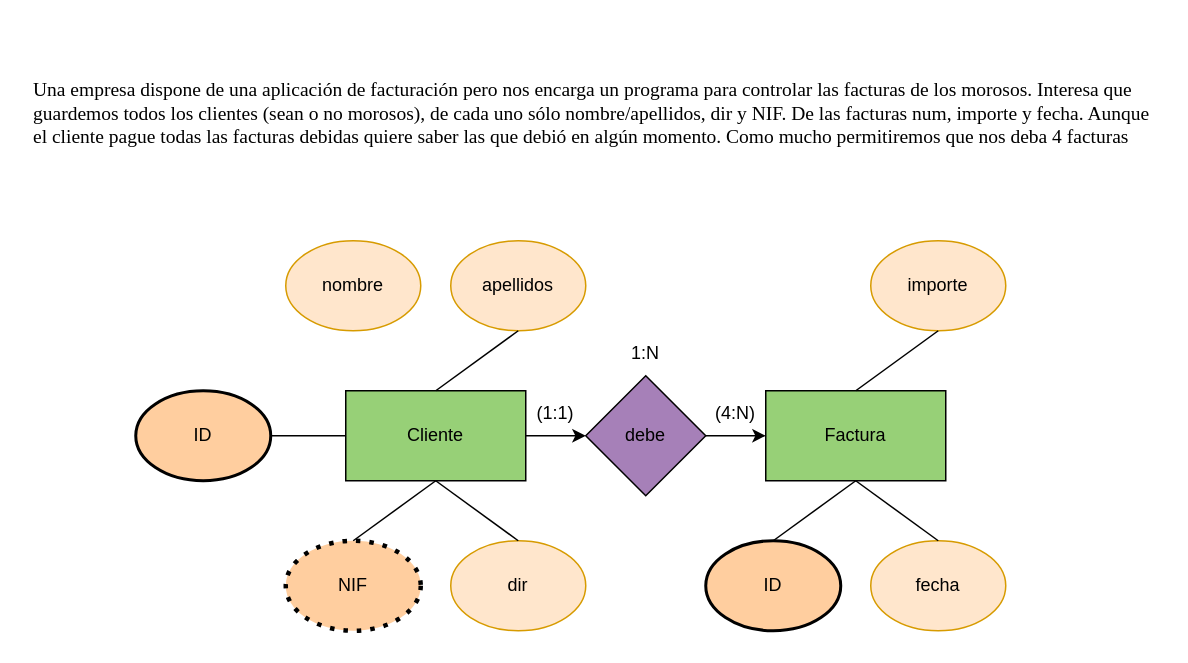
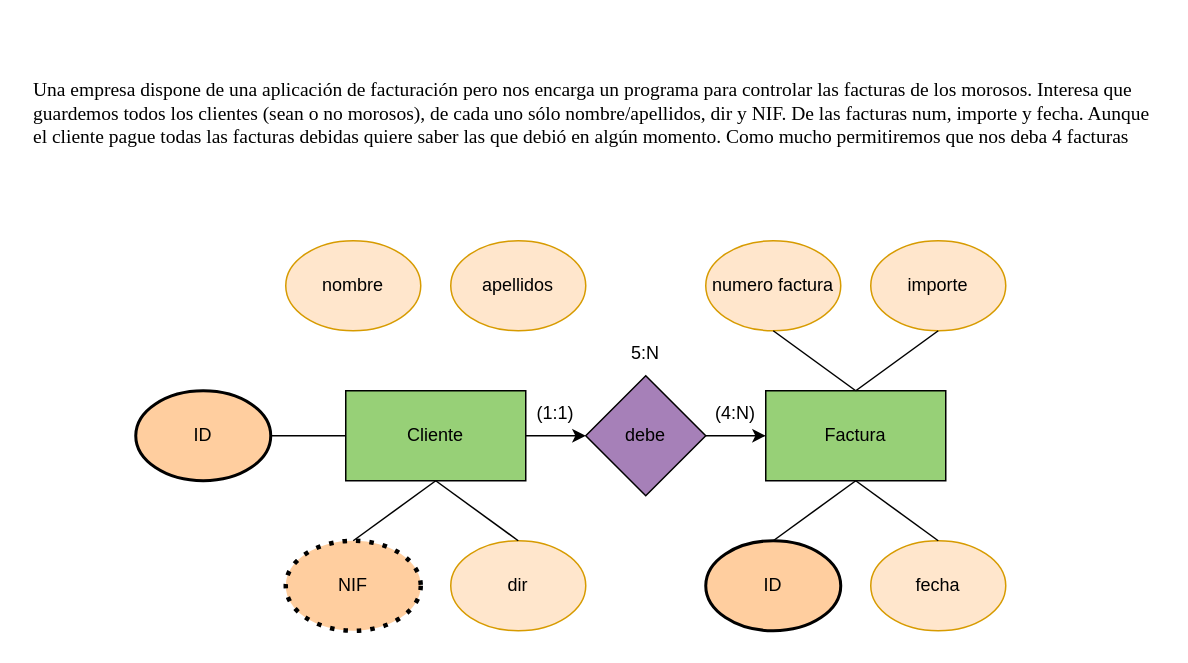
none -> (773, 286)
(646, 353) -> (646, 353)
none -> (814, 360)
(477, 361) -> none
